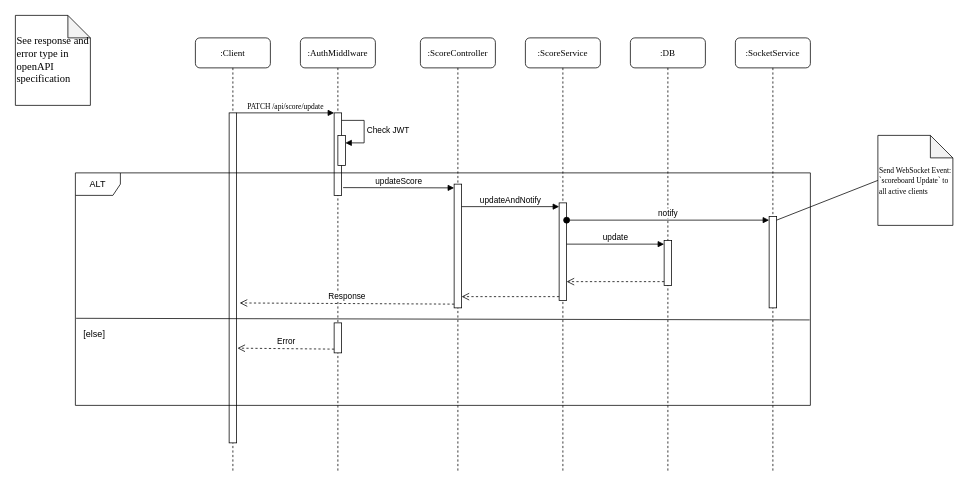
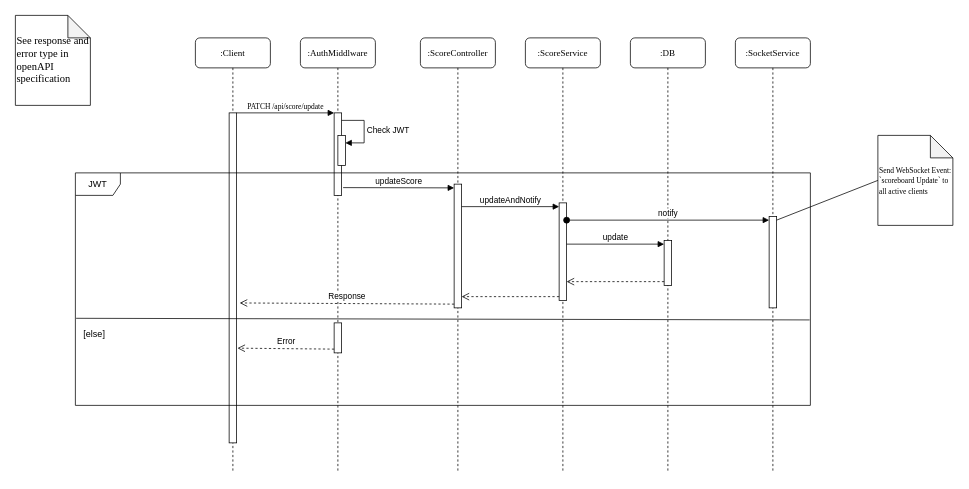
(98, 184) -> (98, 184)
